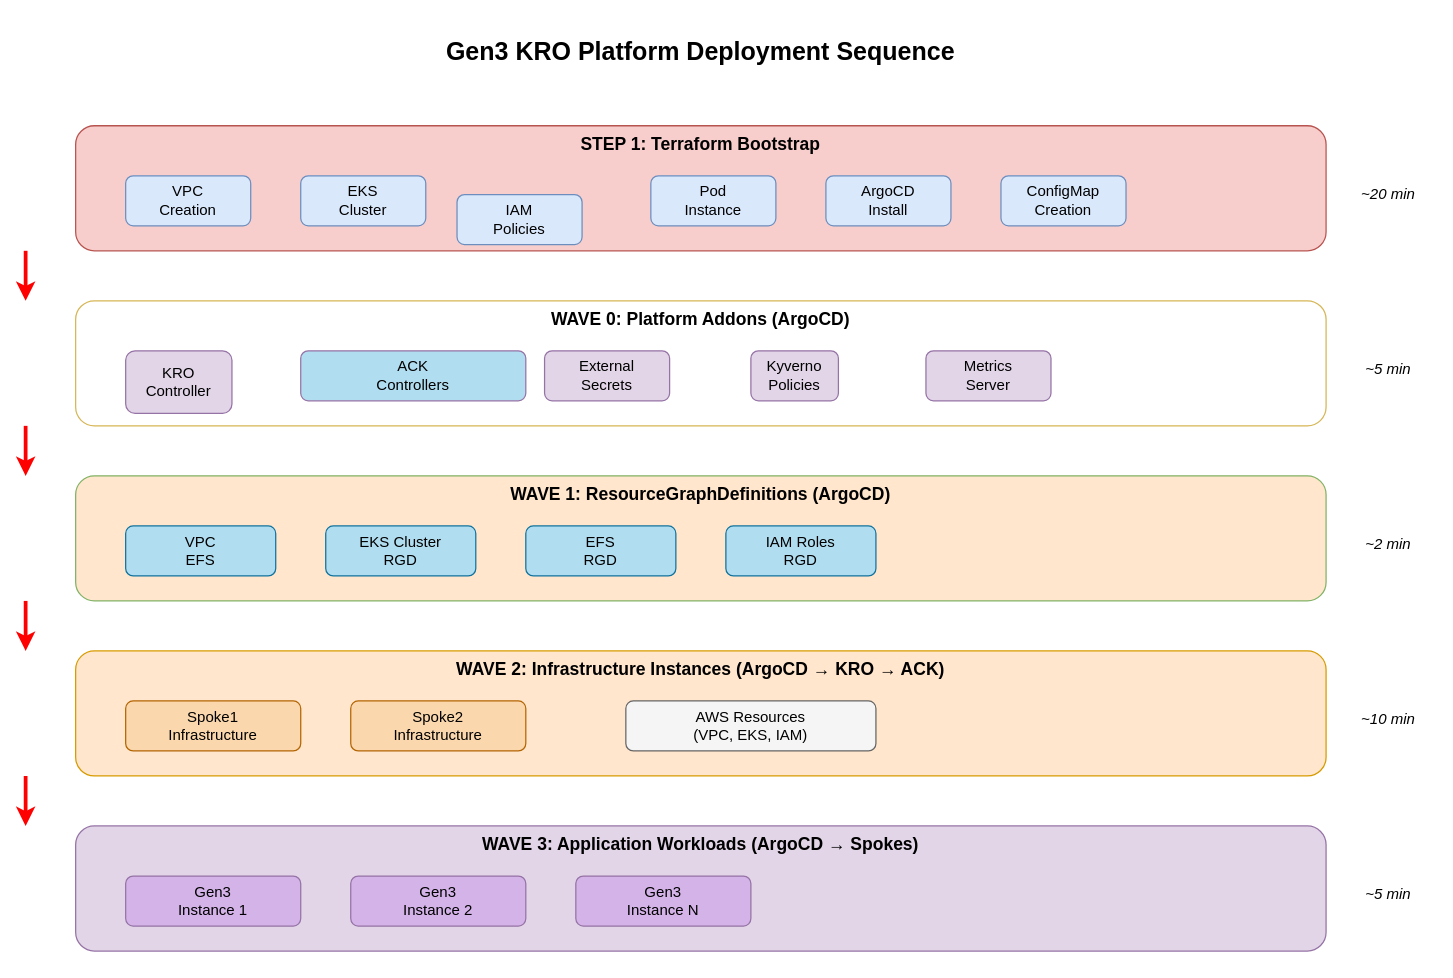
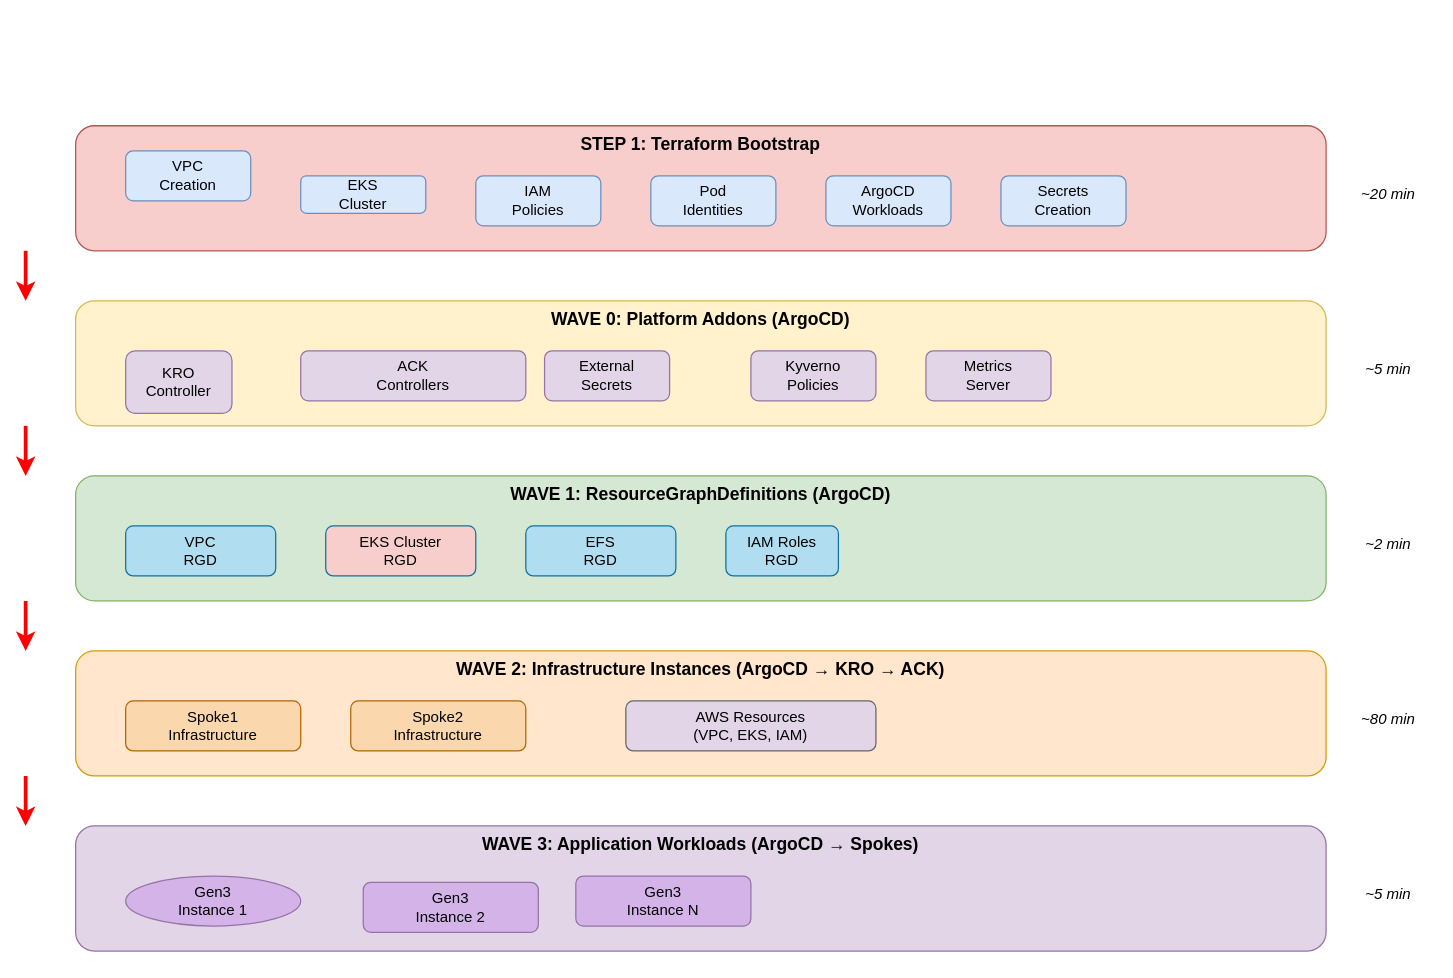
(701, 51) -> none
(188, 201) -> (188, 176)
(363, 201) -> (363, 194)
(713, 201) -> (713, 201)
(888, 201) -> (888, 201)
(1063, 201) -> (1063, 201)
(519, 219) -> (538, 201)
(701, 363) -> (701, 363)
(413, 376) -> (413, 376)
(794, 376) -> (813, 376)
(701, 538) -> (701, 538)
(201, 551) -> (201, 551)
(401, 551) -> (401, 551)
(801, 551) -> (782, 551)
(1388, 719) -> (1388, 719)
(751, 726) -> (751, 726)
(213, 901) -> (213, 901)
(438, 901) -> (451, 907)
